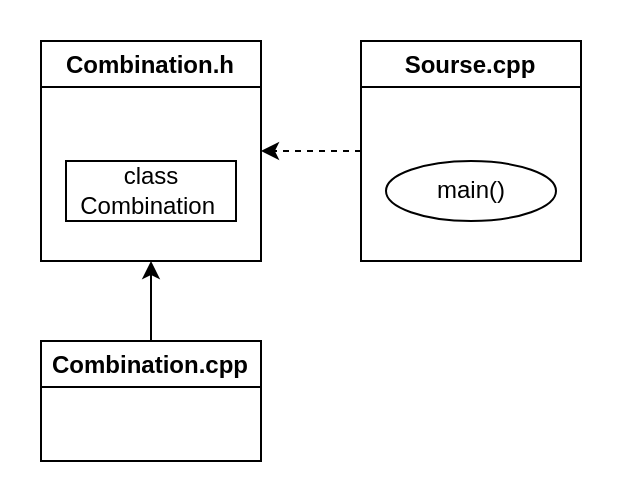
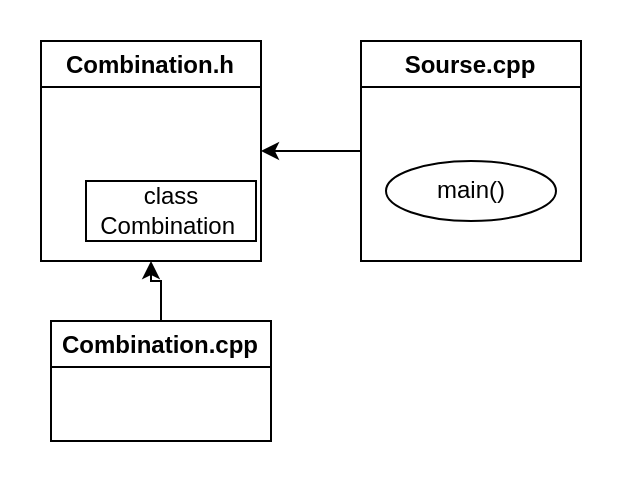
(316, 151) -> (316, 151)
(151, 191) -> (171, 211)
(151, 401) -> (161, 381)
